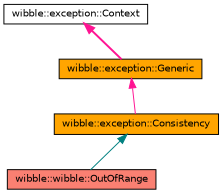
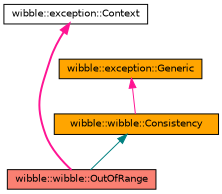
(107, 45) -> (39, 103)
(136, 124) -> (136, 124)
